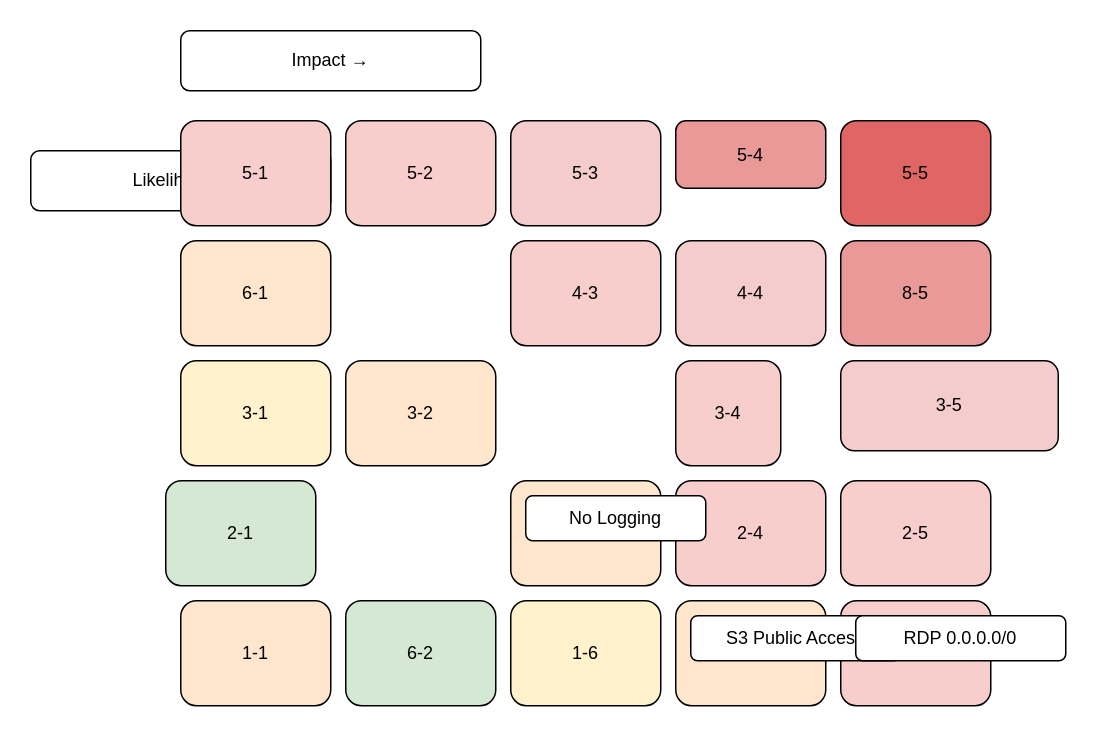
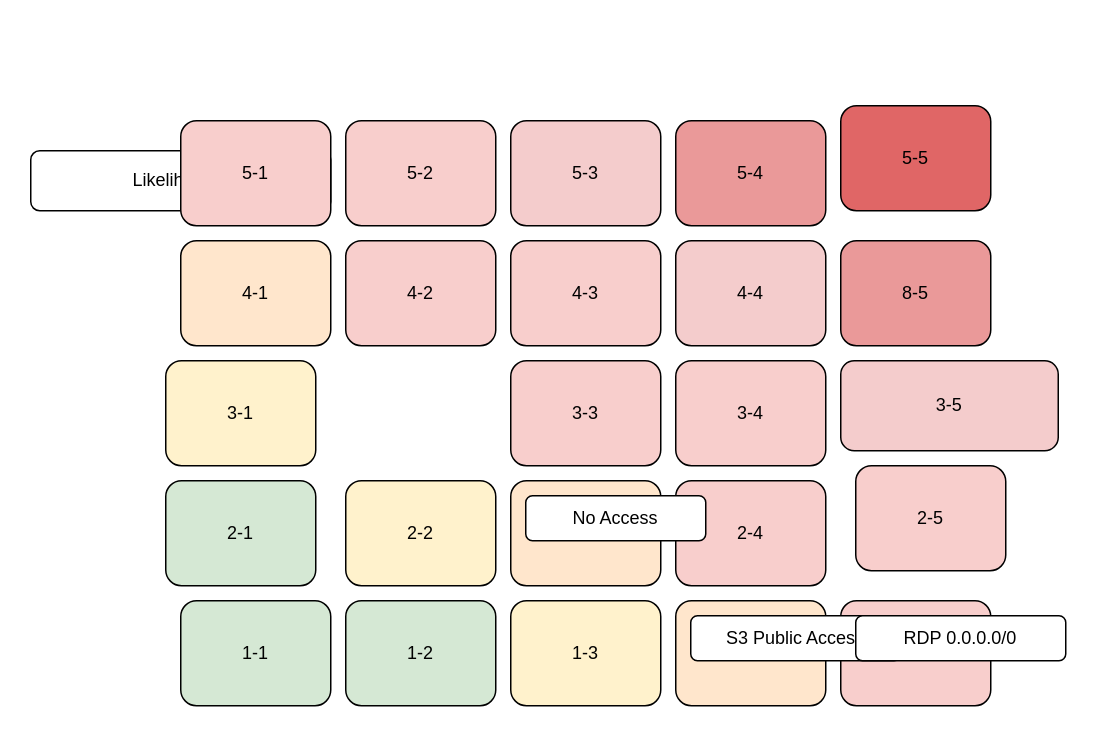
(331, 61) -> none
(751, 155) -> (751, 173)
(916, 173) -> (916, 158)
(256, 293) -> (256, 293)
none -> (421, 293)
(256, 413) -> (241, 413)
(421, 413) -> none
none -> (586, 413)
(728, 413) -> (751, 413)
(616, 518) -> (616, 518)
none -> (421, 533)
(916, 533) -> (931, 518)
(256, 653) -> (256, 653)
(421, 653) -> (421, 653)
(586, 653) -> (586, 653)
